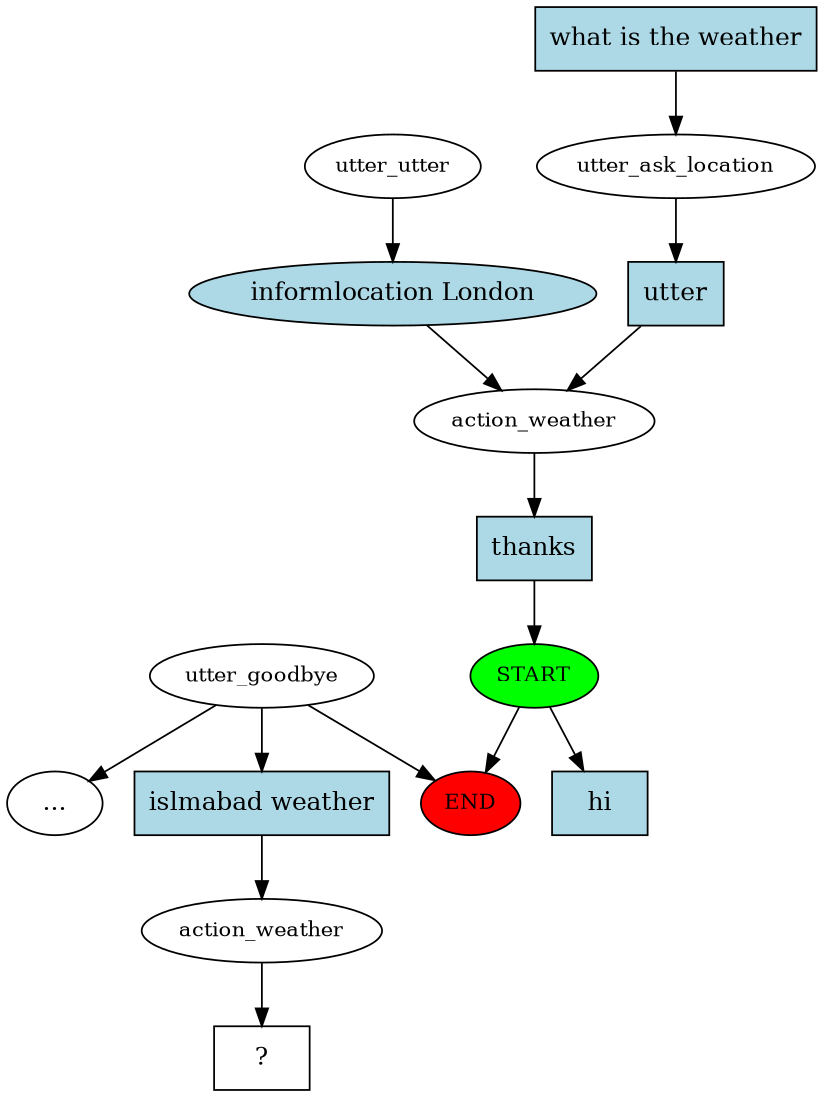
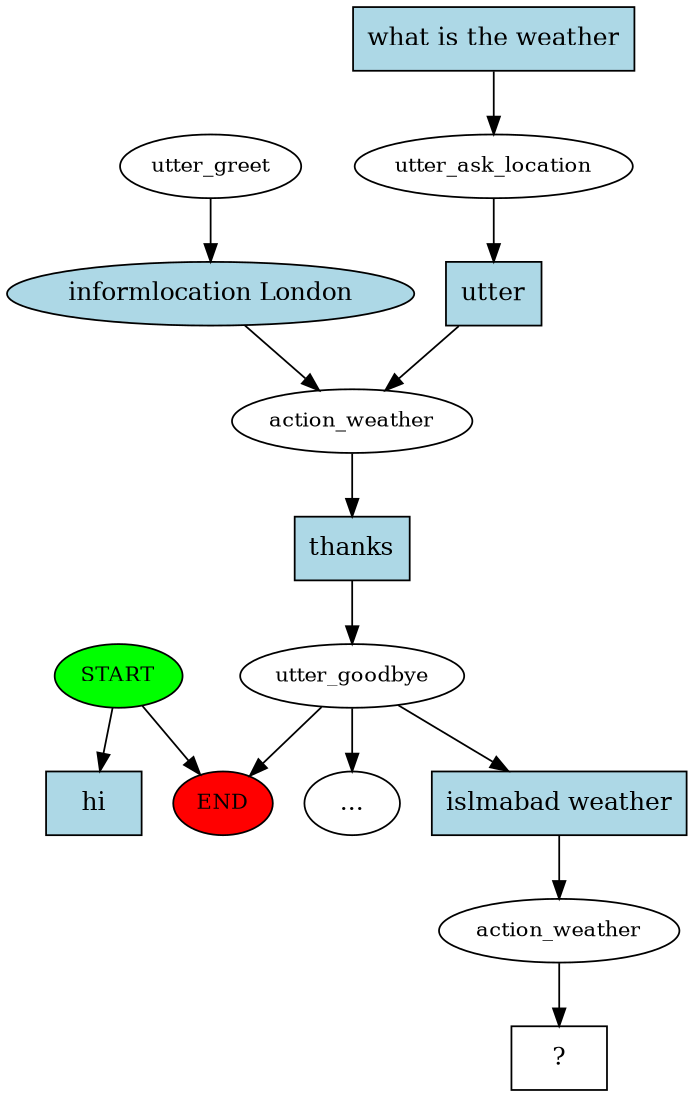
(393, 166) -> (211, 166)
(534, 604) -> (352, 604)
